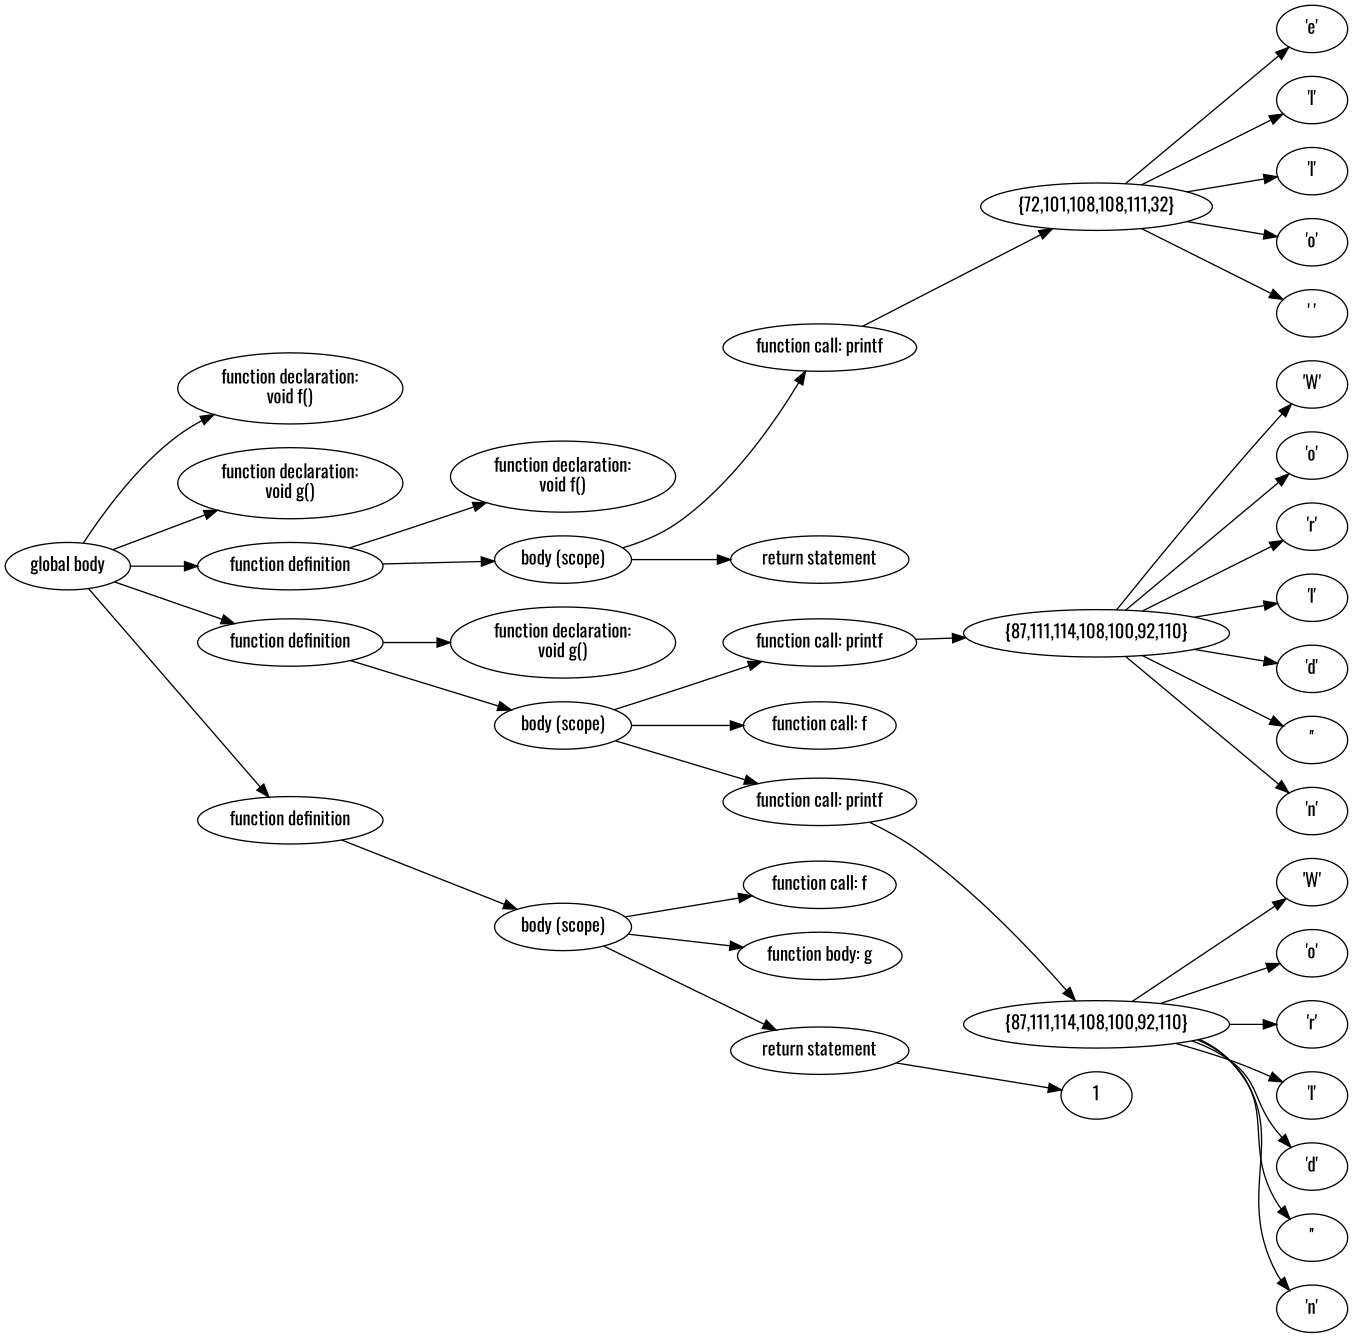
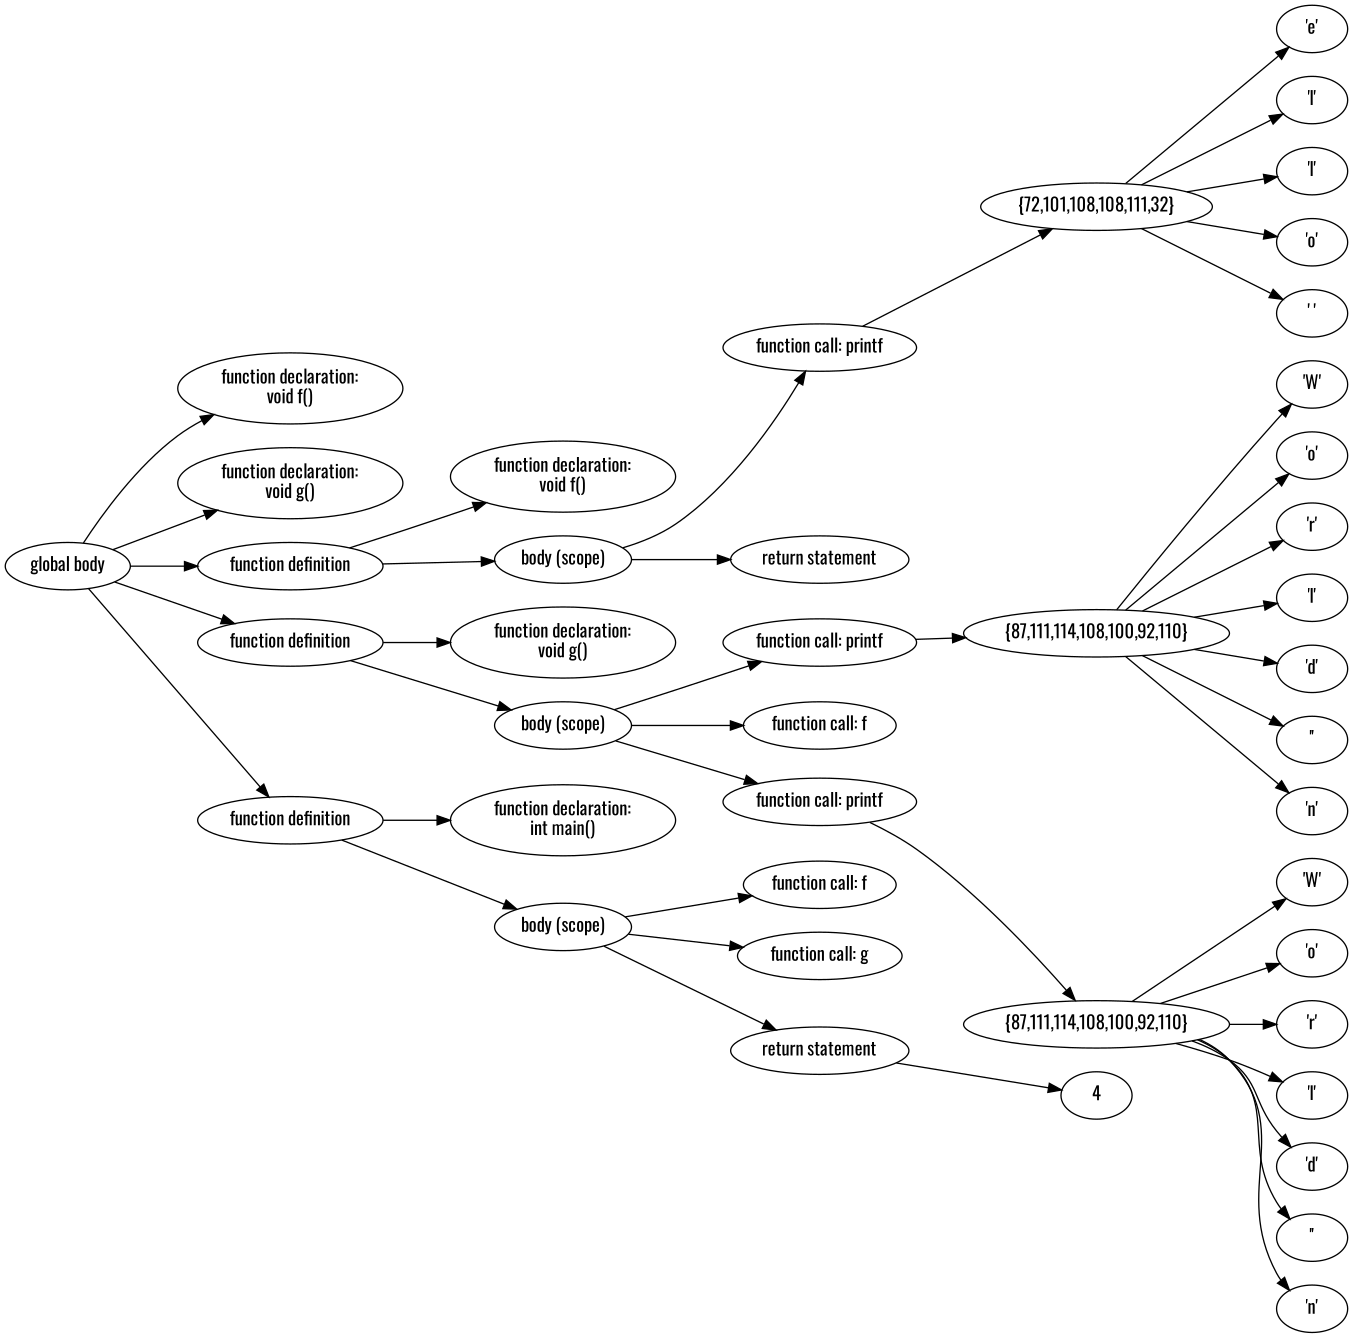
none -> (563, 820)
(820, 956) -> (820, 956)
(1097, 1095) -> (1097, 1095)
